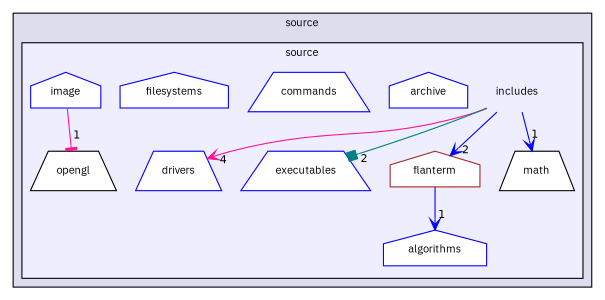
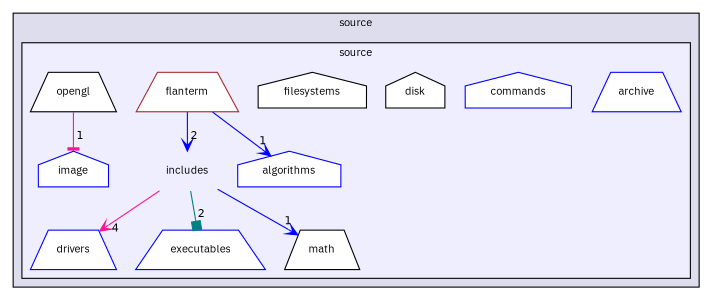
(174, 92) -> (312, 92)
(309, 92) -> (518, 92)
none -> (415, 92)
(428, 92) -> (637, 92)
(69, 127) -> (73, 129)
(478, 130) -> (187, 126)
(435, 171) -> (187, 92)
